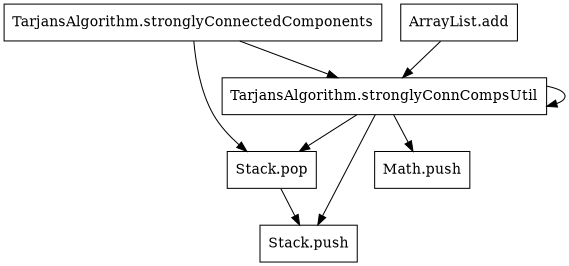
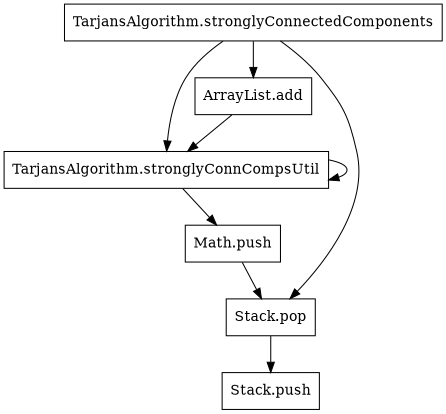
none -> (253, 54)
(333, 130) -> (249, 276)
(349, 165) -> none
